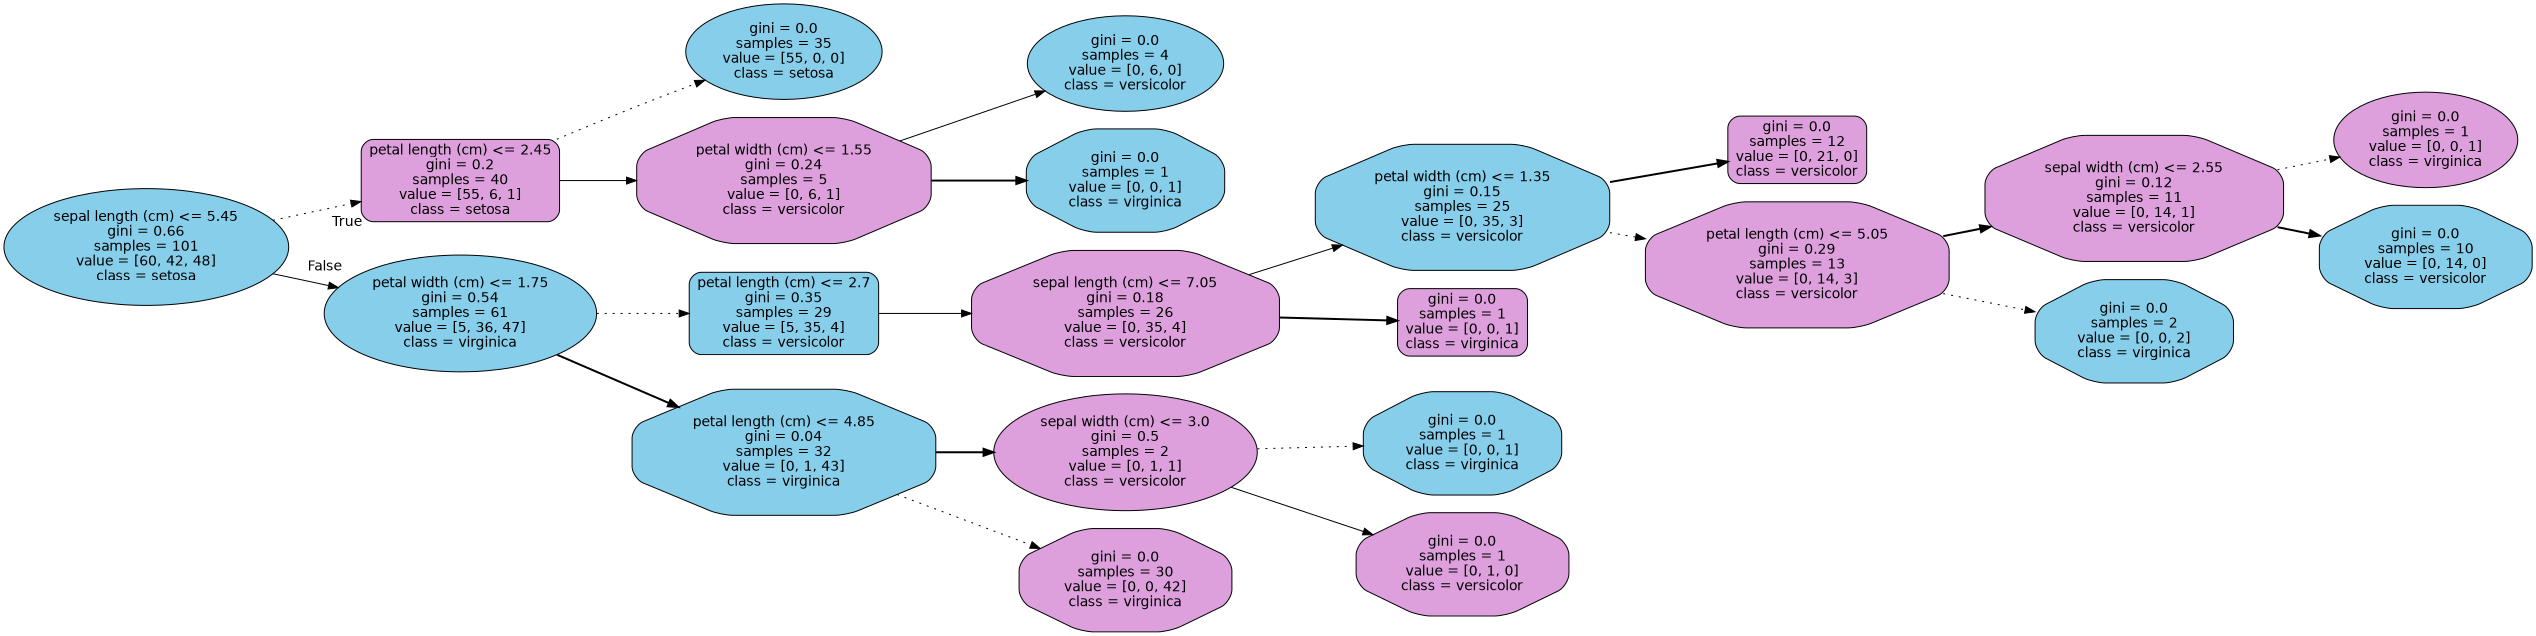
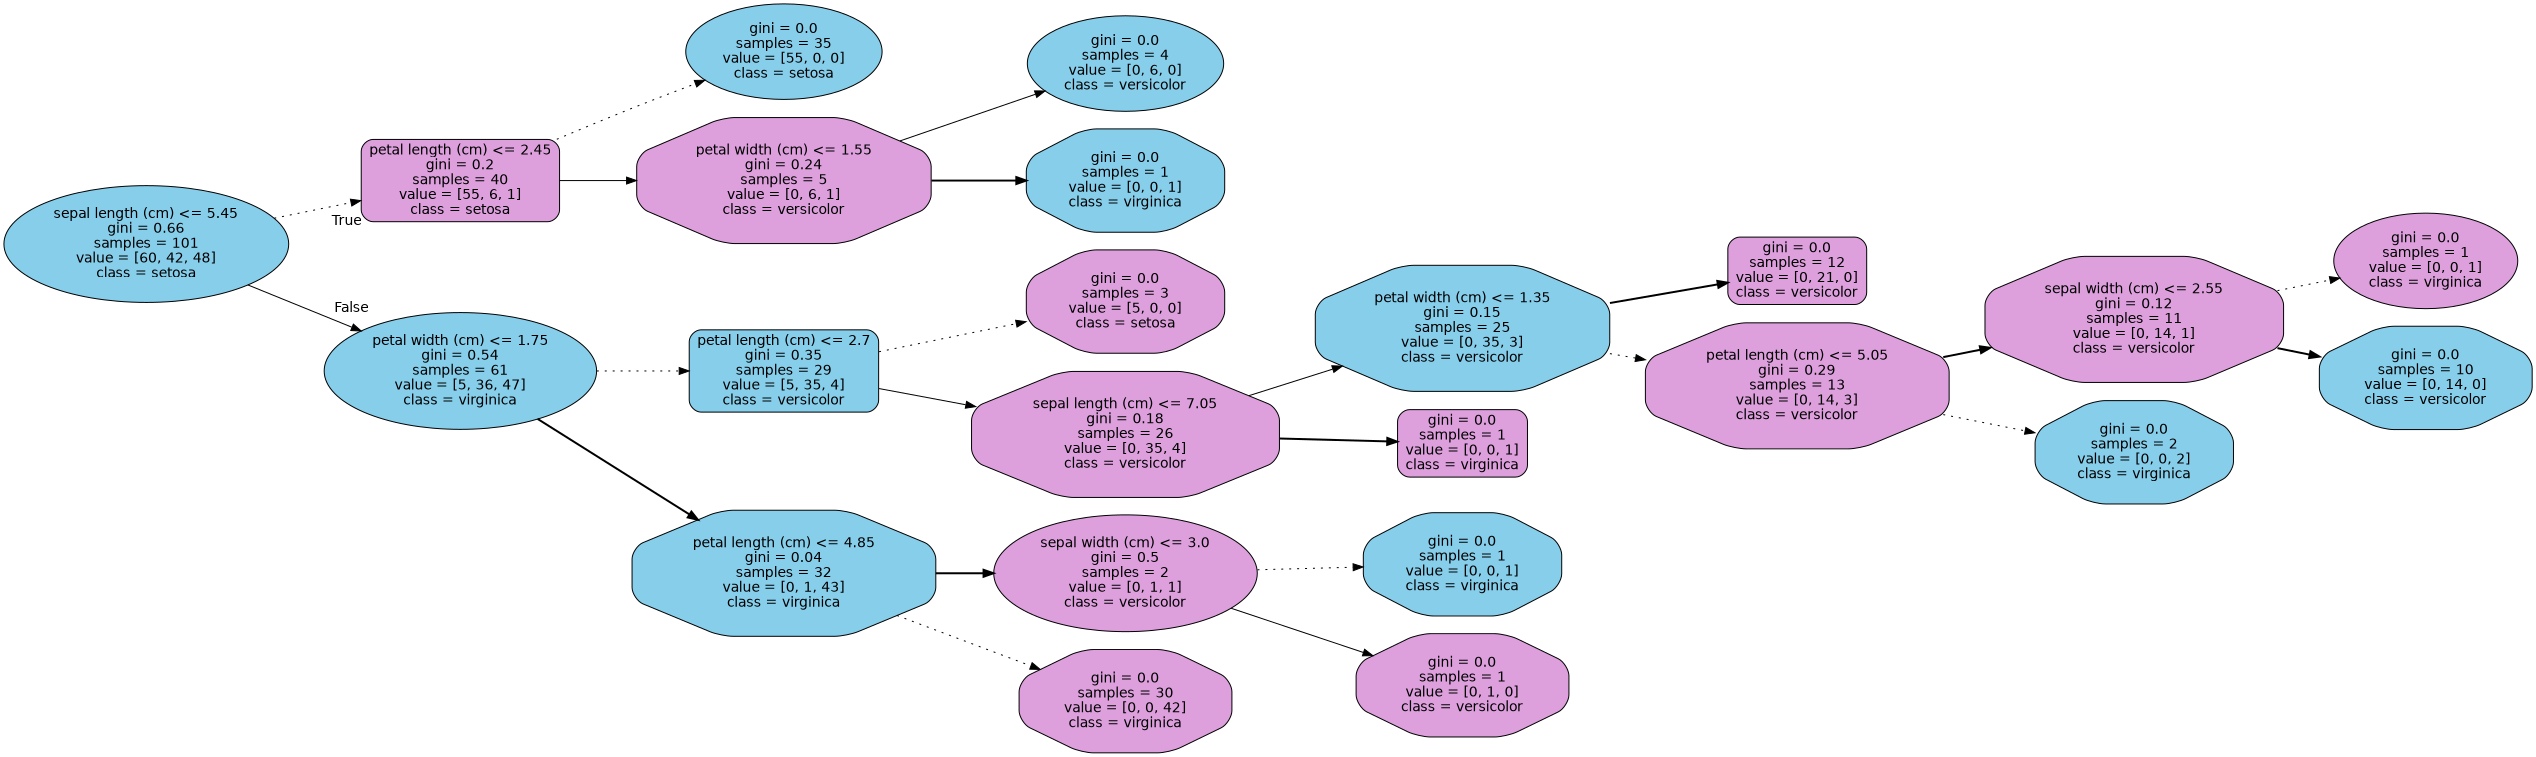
none -> (1126, 302)
